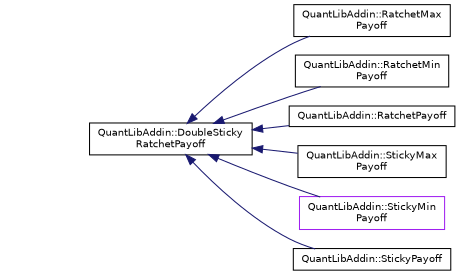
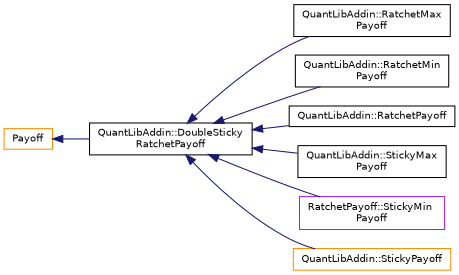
none -> (28, 139)
(372, 213) -> (372, 213)
(372, 259) -> (372, 259)
